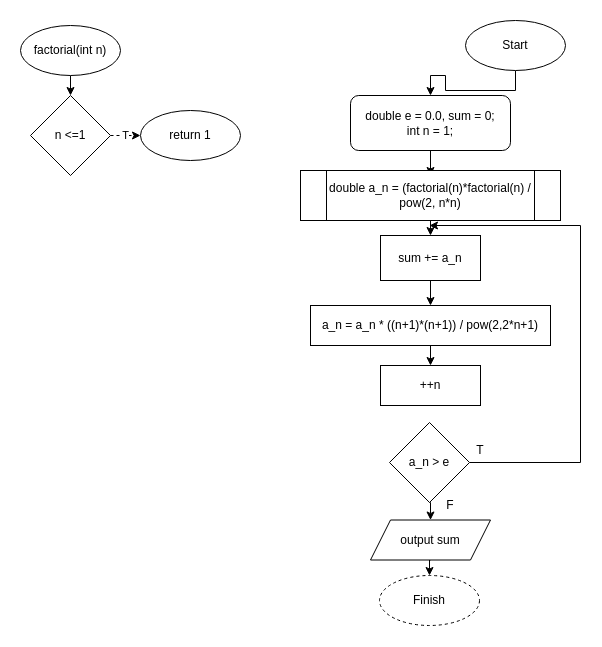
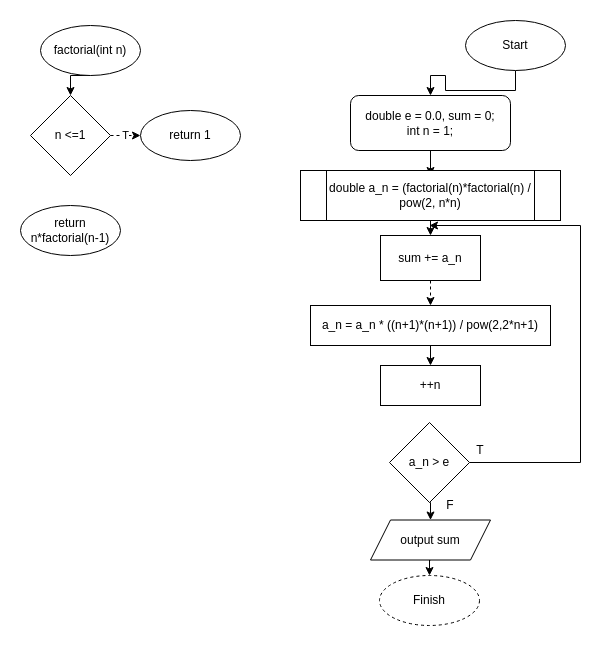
(71, 51) -> (91, 51)
none -> (71, 231)
(431, 290) -> (431, 290)
